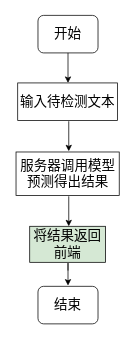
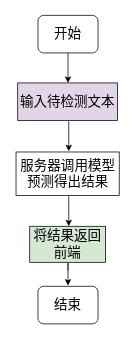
(68, 102) -> (68, 102)
